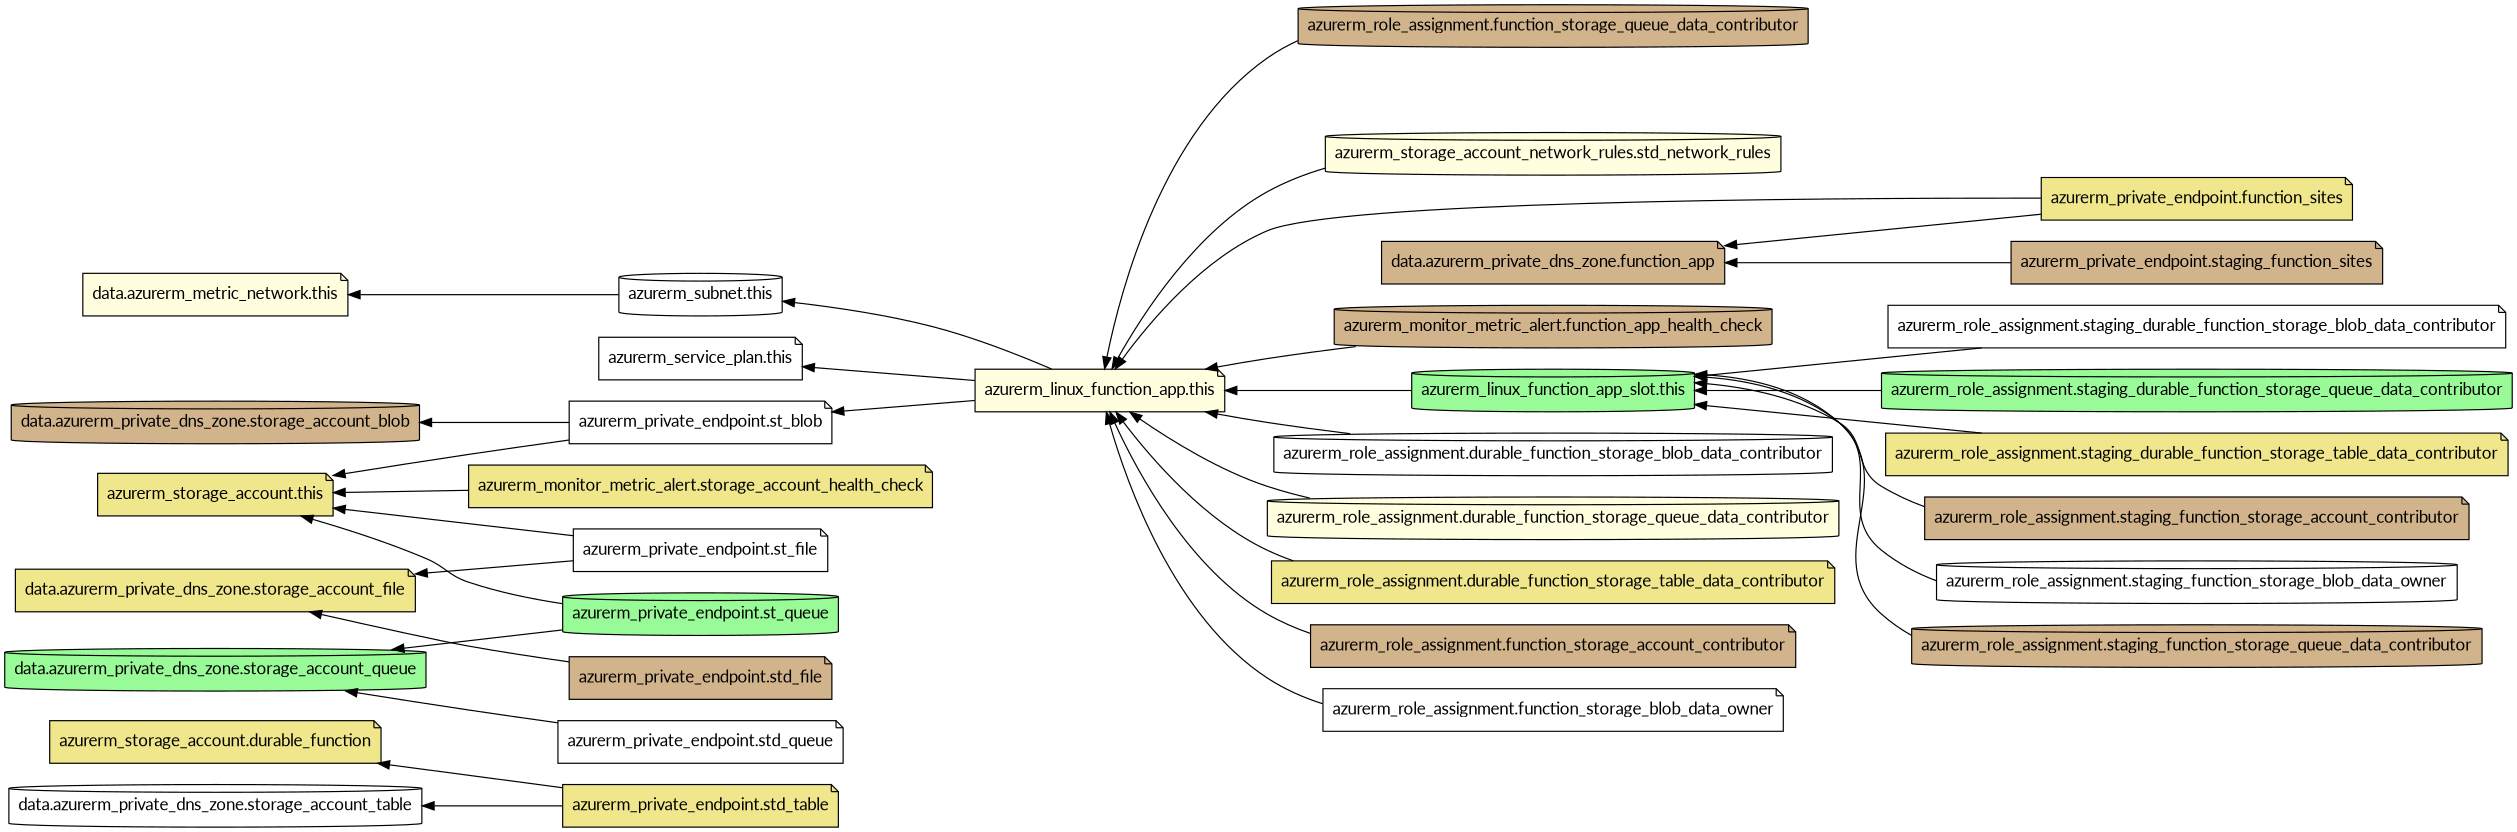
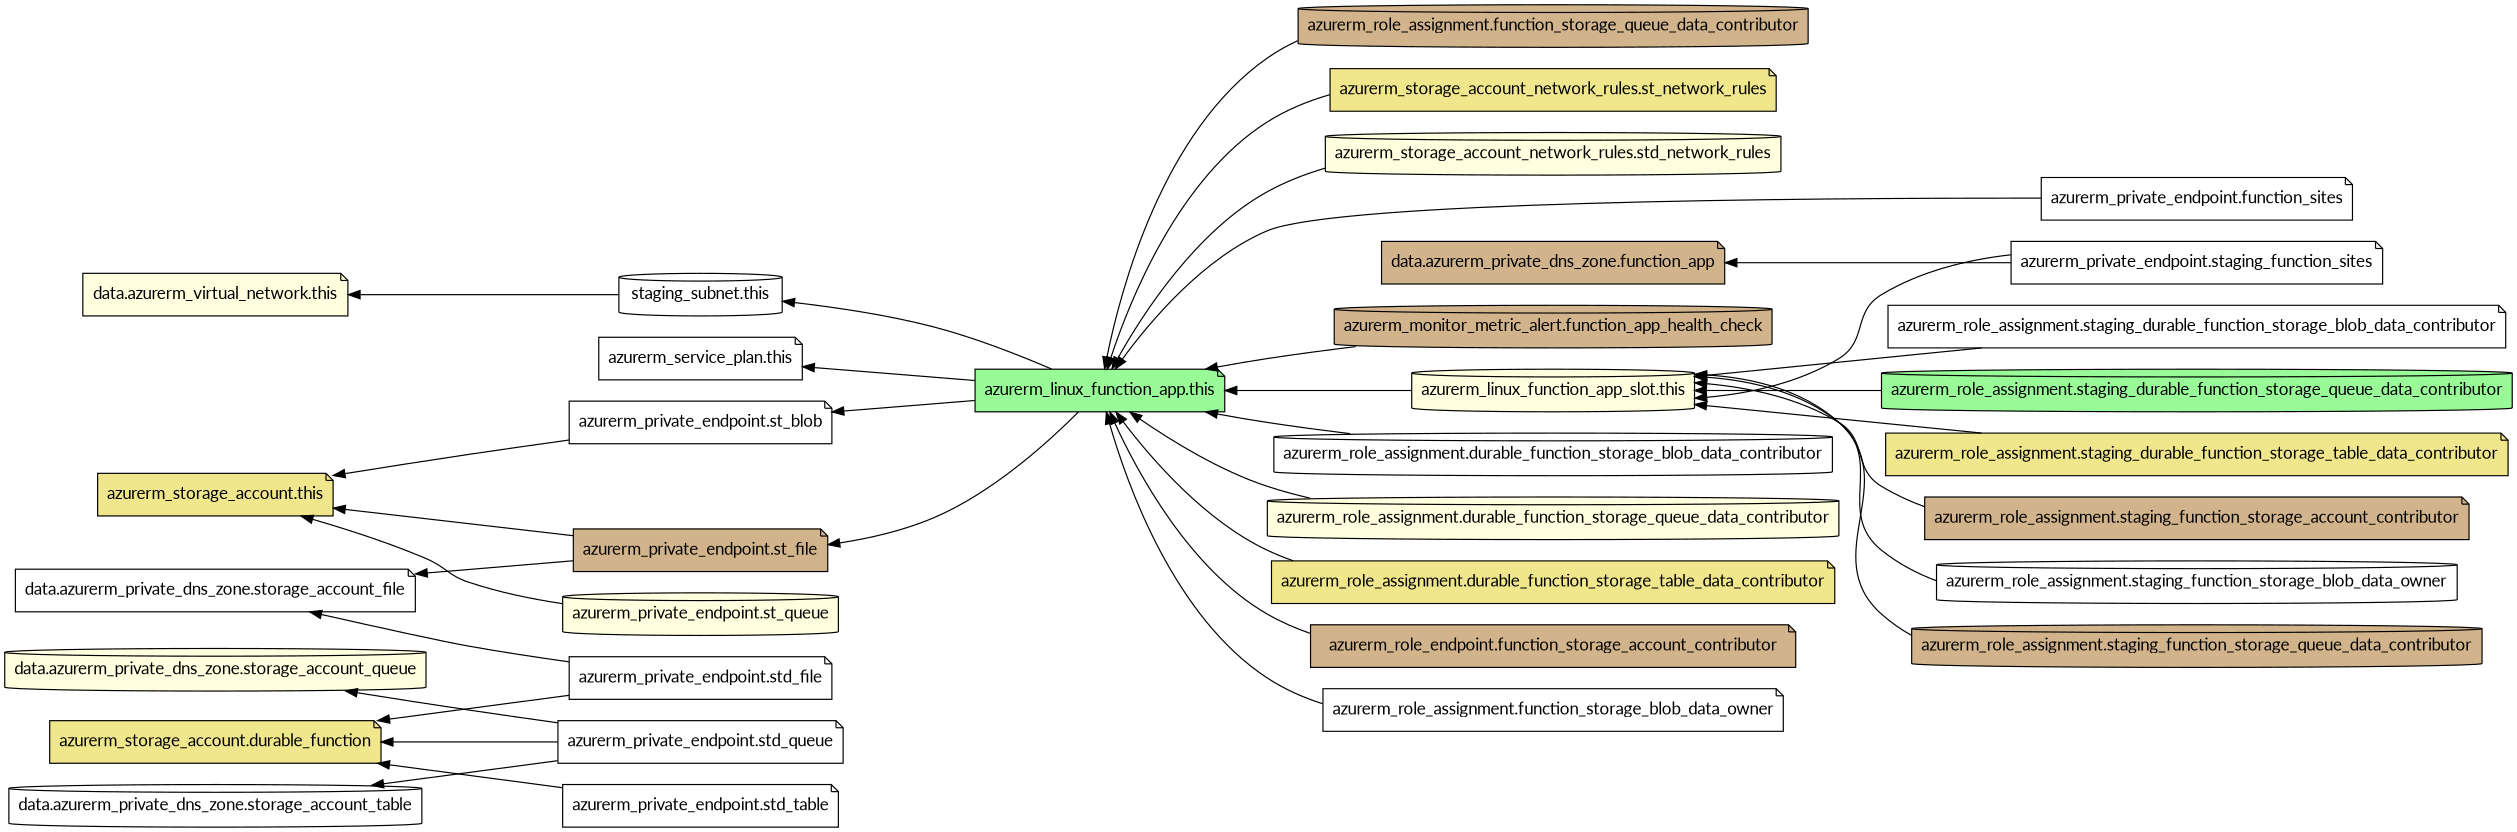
none -> (1553, 90)
(2197, 199) -> (2197, 199)
(1889, 229) -> none
(2197, 263) -> (2197, 263)
(215, 295) -> (215, 295)
(701, 295) -> (701, 295)
none -> (1860, 328)
(1100, 390) -> (1100, 390)
(1553, 390) -> (1553, 390)
(215, 422) -> none
(701, 486) -> none
none -> (970, 499)
(701, 550) -> (701, 550)
(215, 590) -> (215, 590)
(701, 614) -> (701, 614)
(483, 639) -> none
(1553, 646) -> (1553, 646)
(215, 670) -> (215, 670)
(701, 678) -> (701, 678)
none -> (493, 705)
none -> (475, 742)
(499, 806) -> (488, 770)
(701, 806) -> (701, 806)
